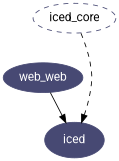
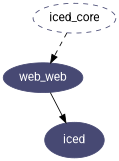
(92, 74) -> (61, 44)
